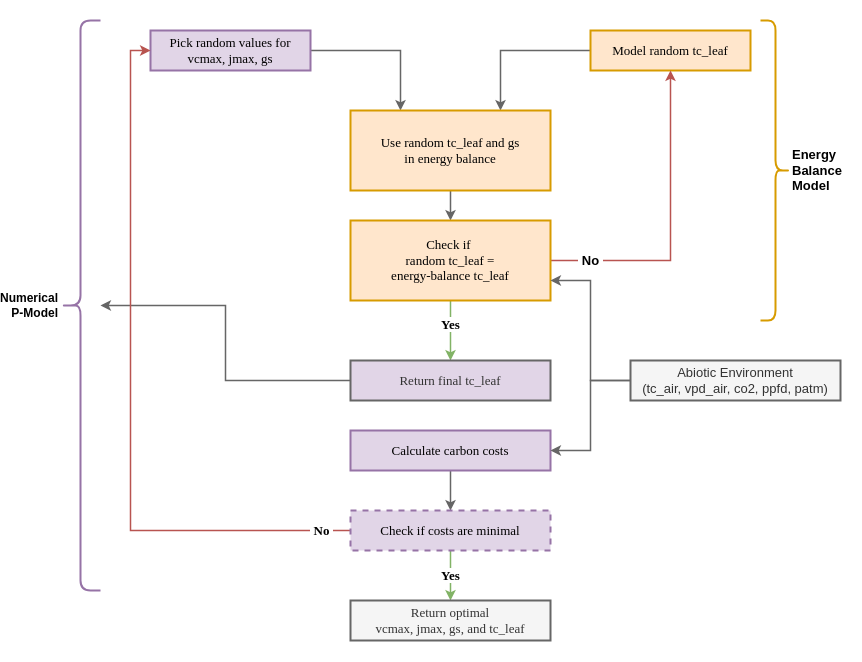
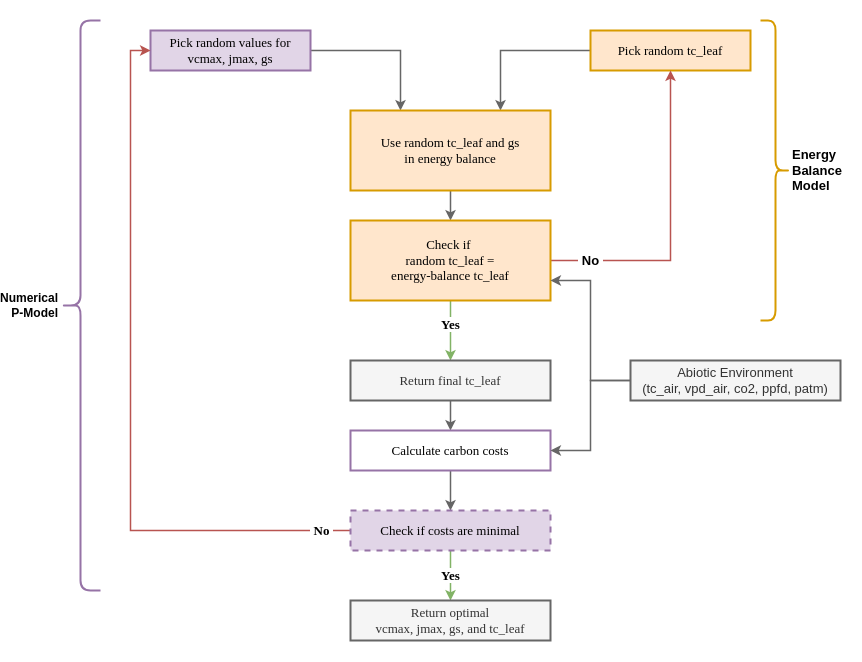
(671, 51) -> (671, 51)
(226, 348) -> (451, 420)
(451, 381) -> (451, 381)
(451, 451) -> (451, 451)
